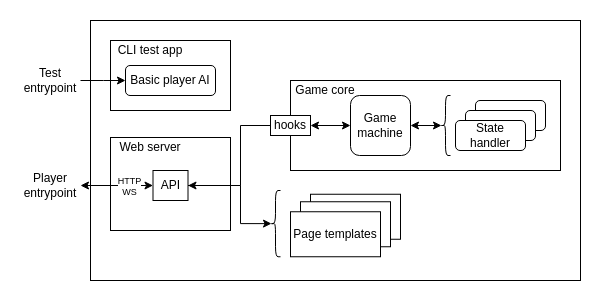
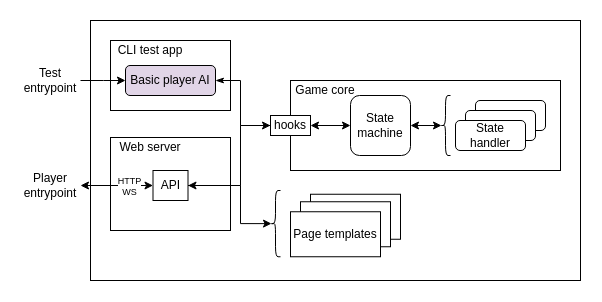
(171, 81) -> (171, 81)
none -> (241, 93)
(381, 126) -> (381, 126)
